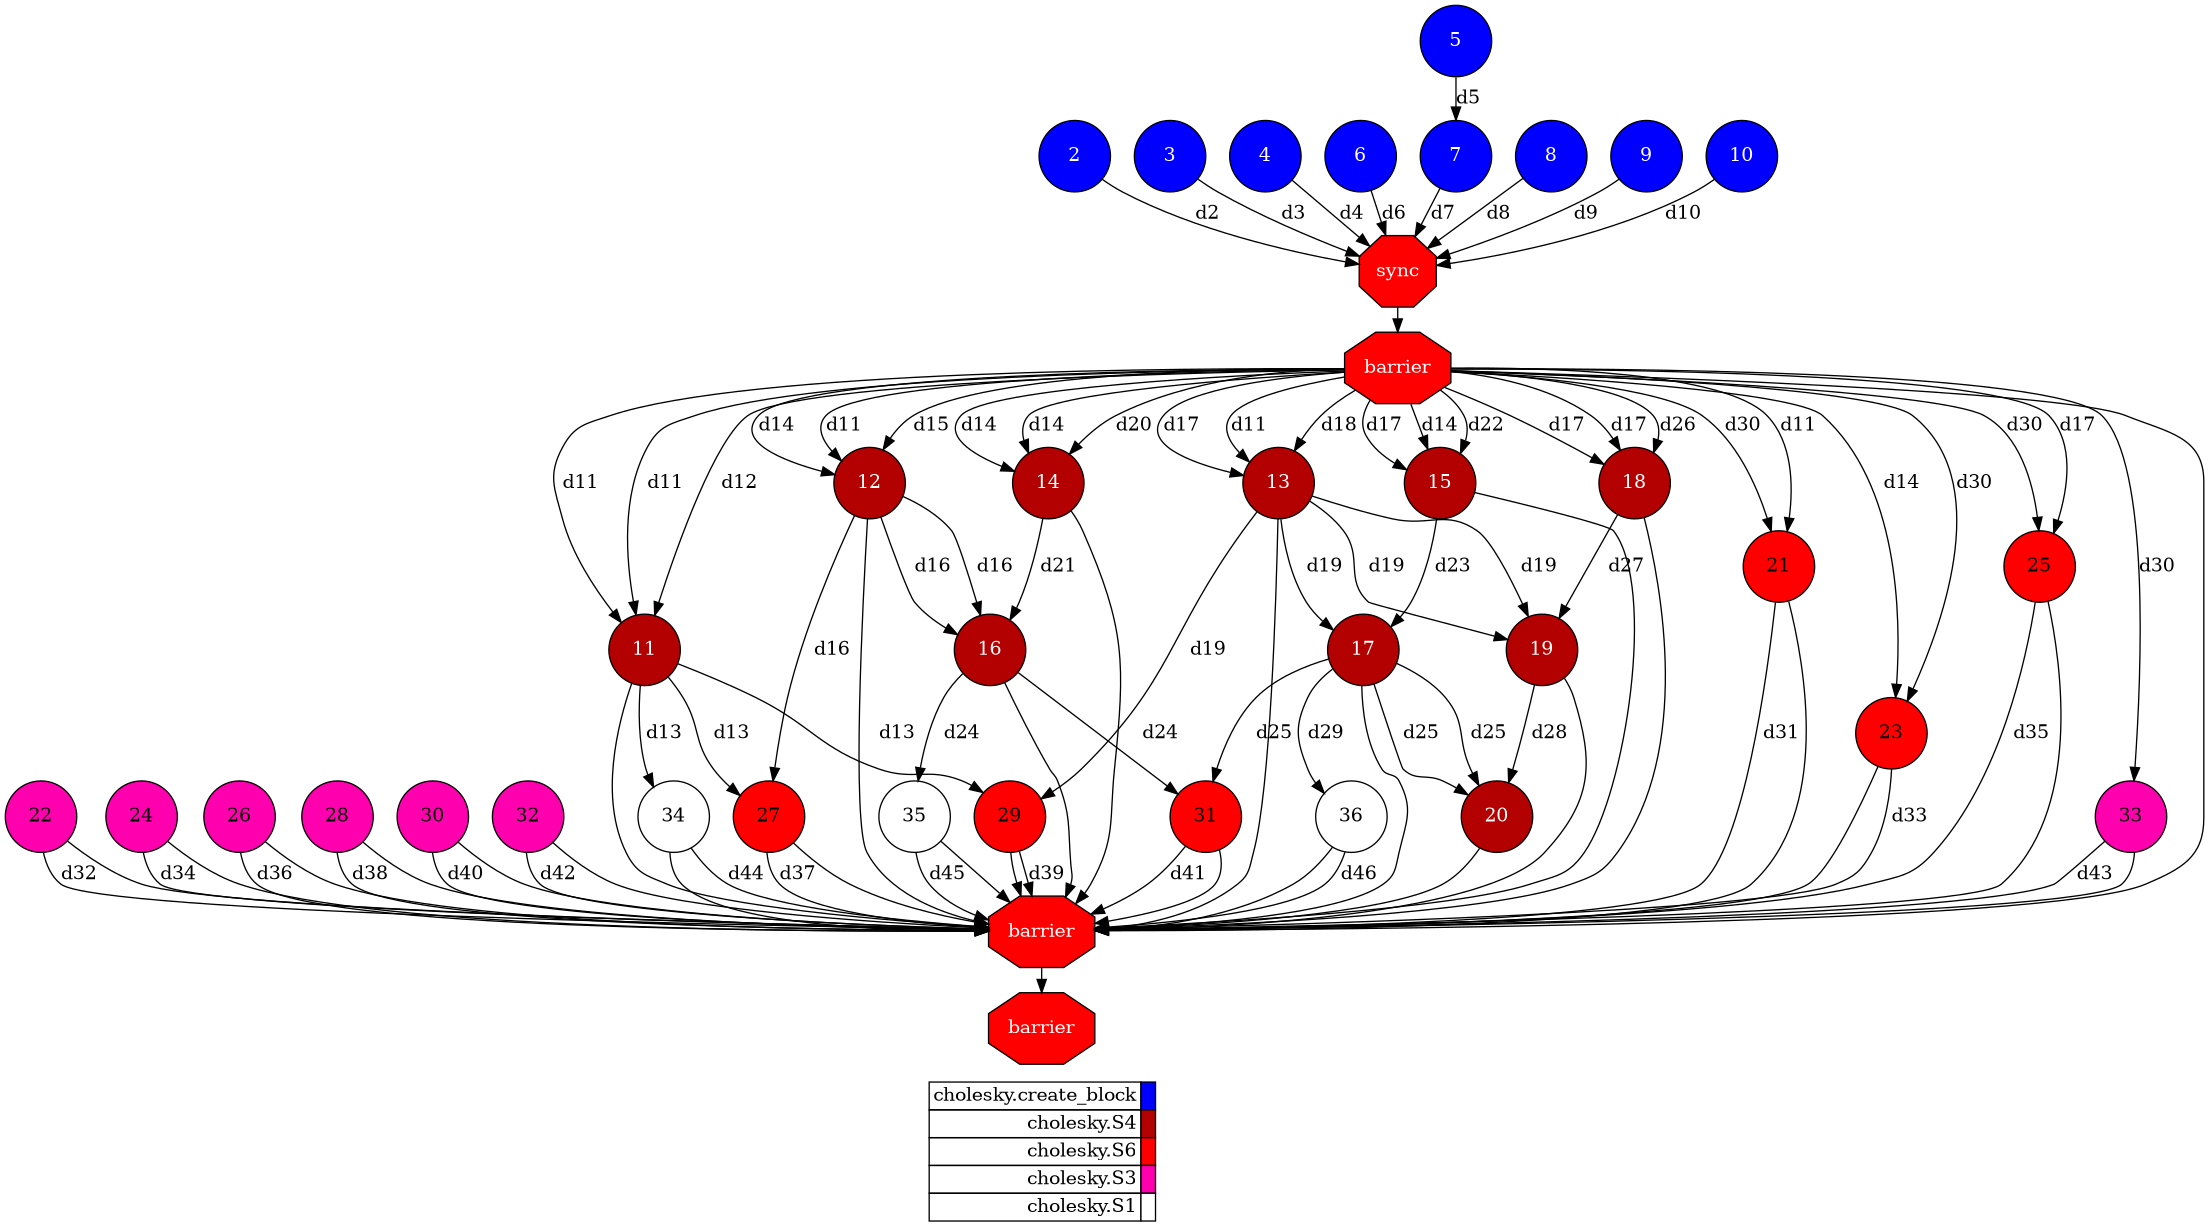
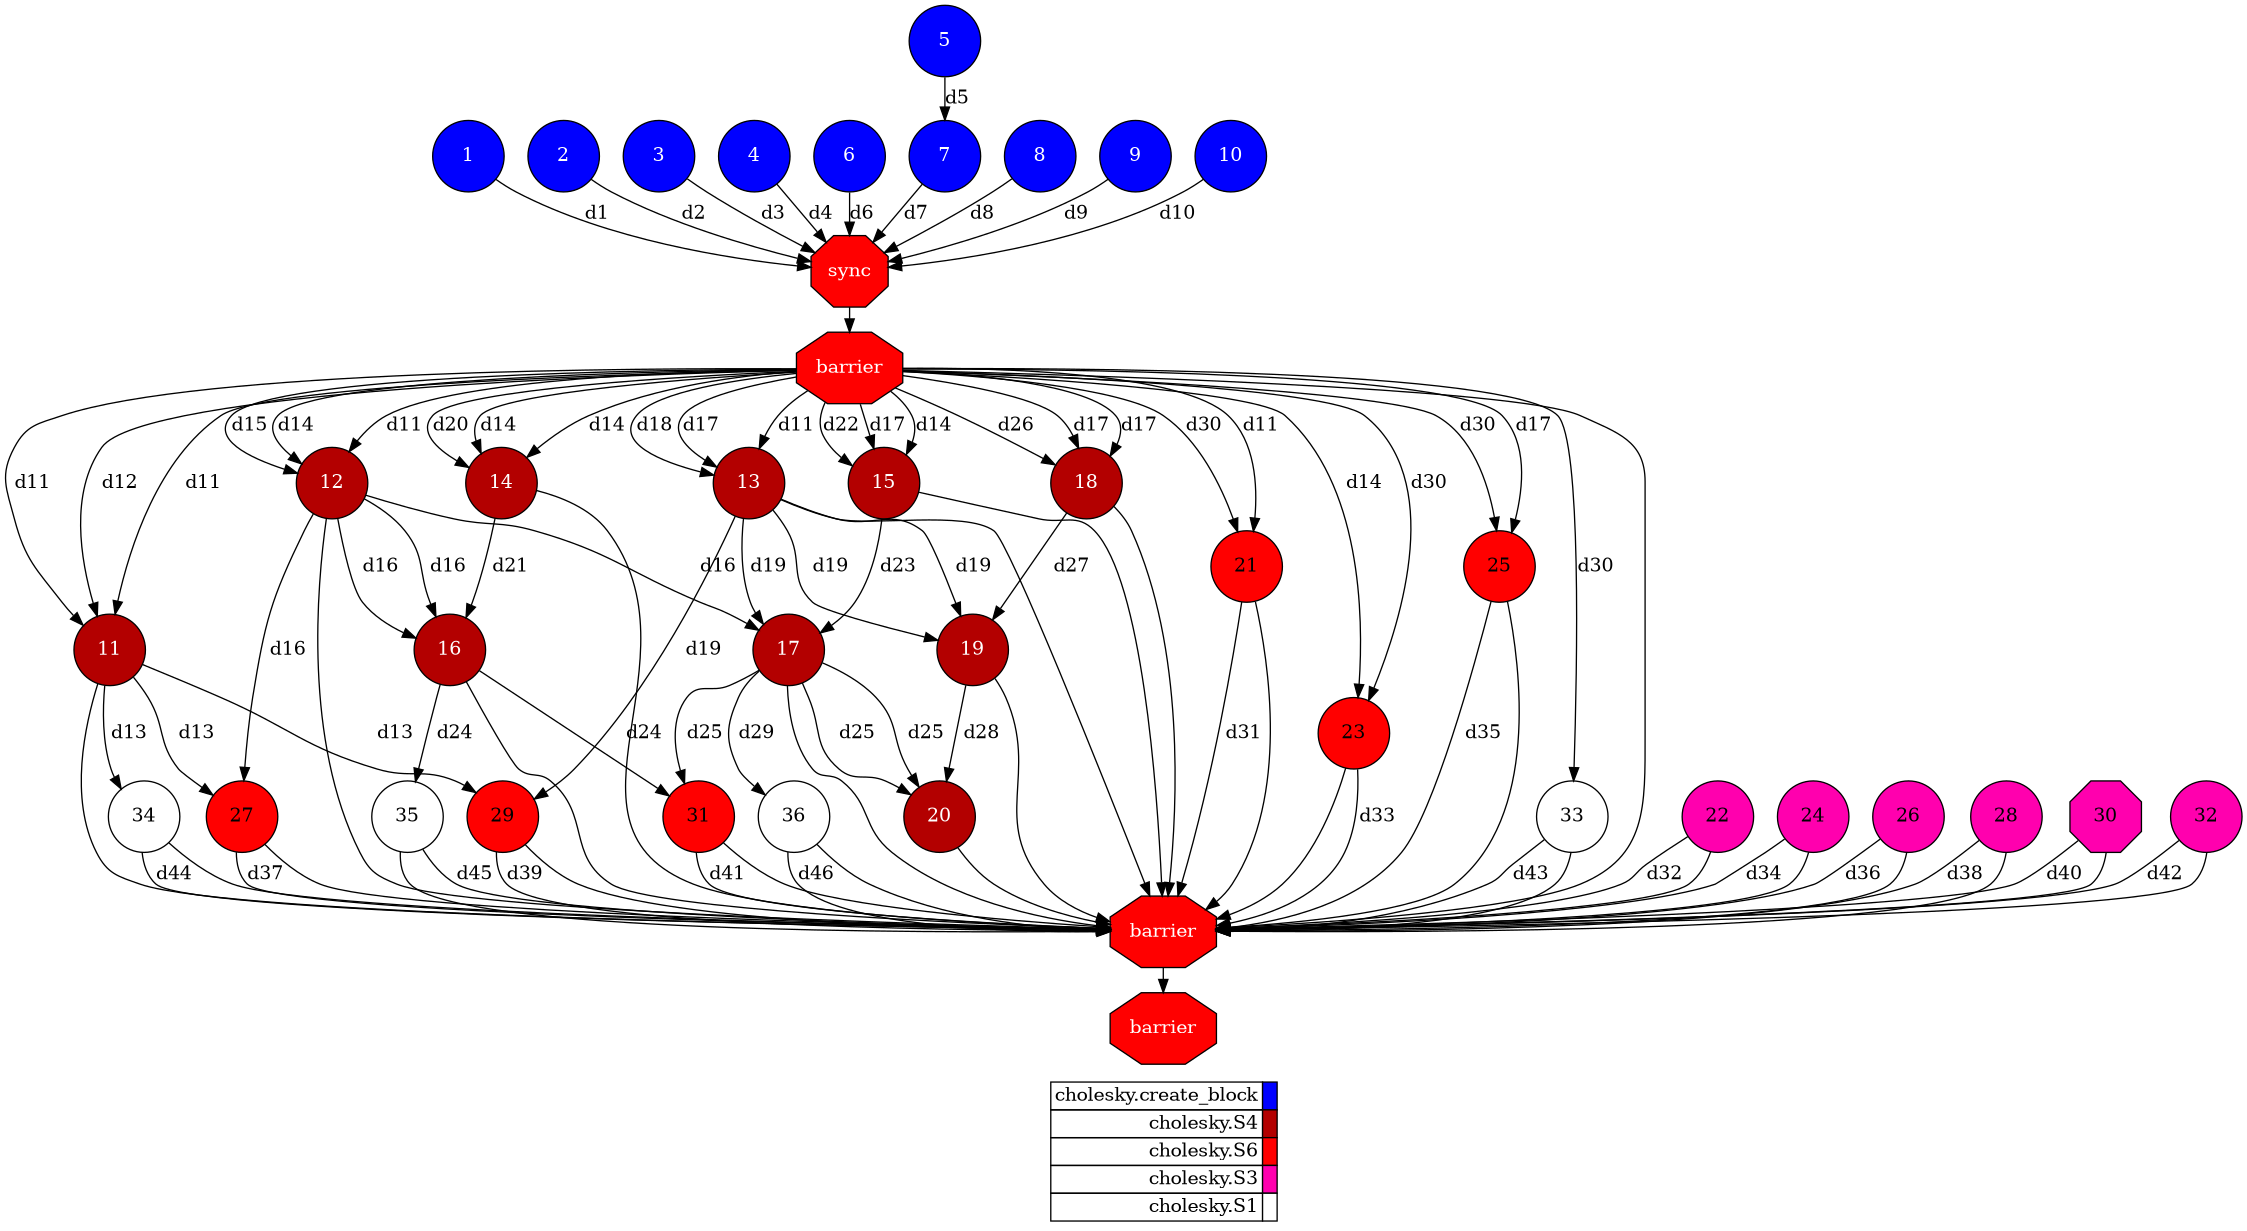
none -> (468, 156)
none -> (563, 540)
(433, 817) -> (2106, 817)
(2131, 817) -> (1572, 817)
